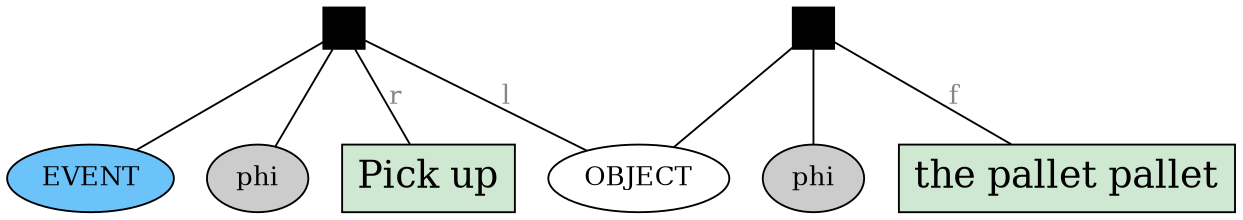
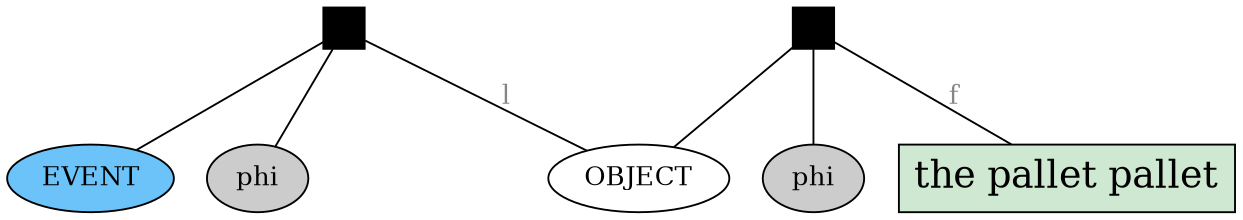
(429, 178) -> none
